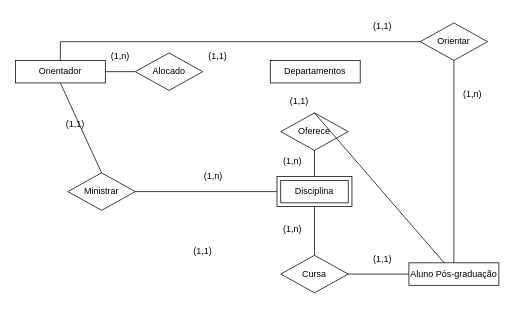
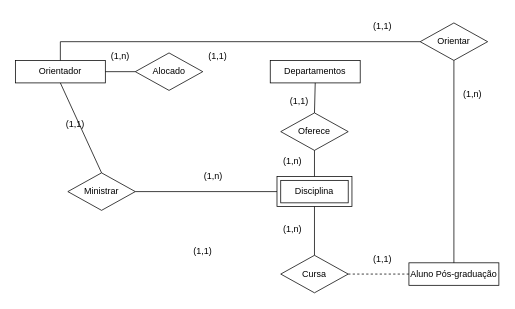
(380, 188) -> (315, 98)
(378, 274) -> (378, 274)
